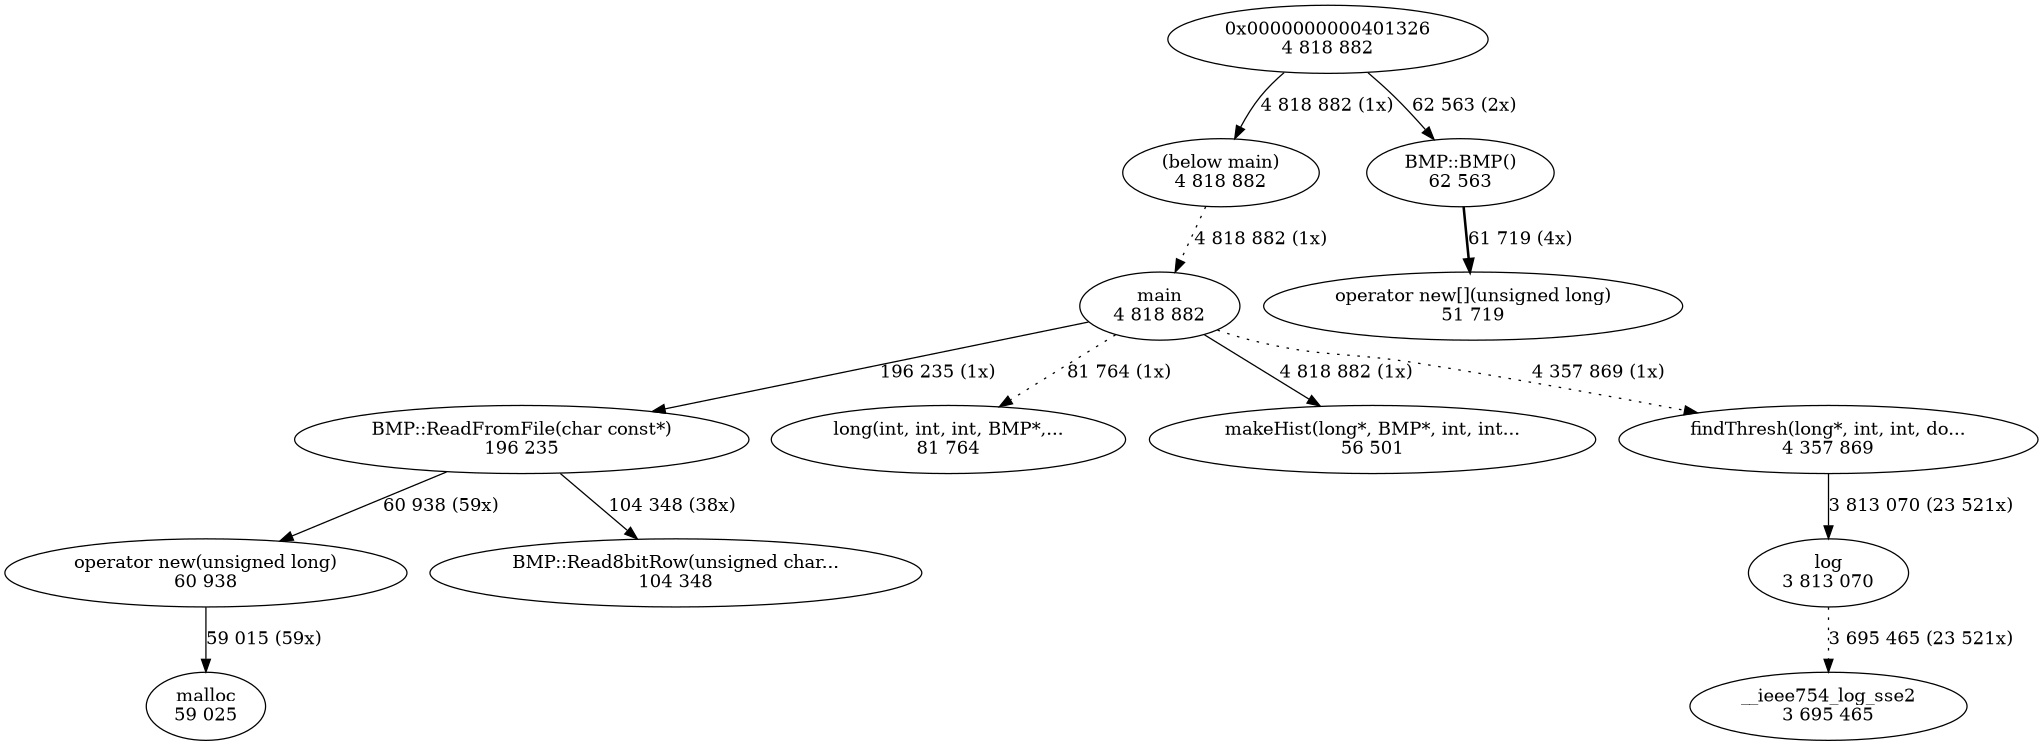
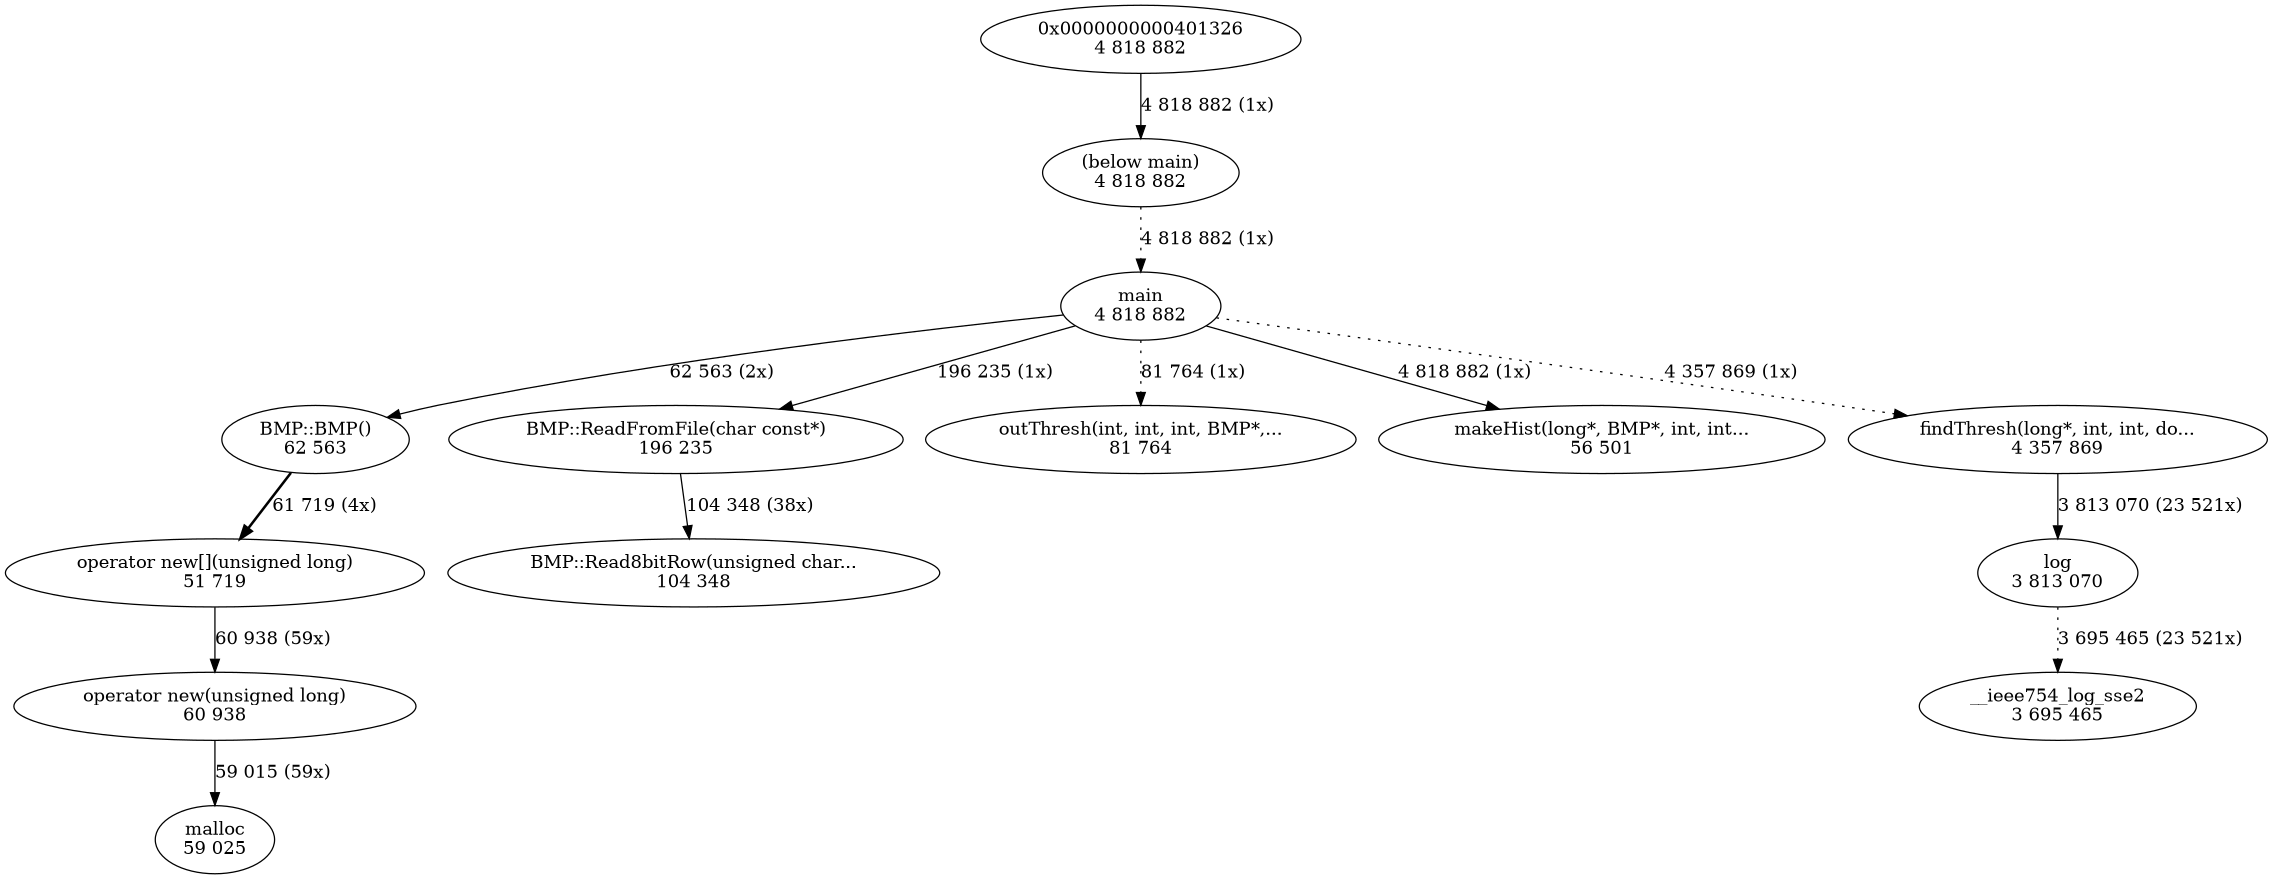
(1398, 100) -> (730, 356)
(948, 440) -> (1141, 440)
(369, 504) -> (215, 633)
